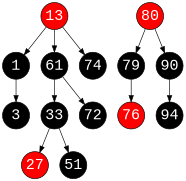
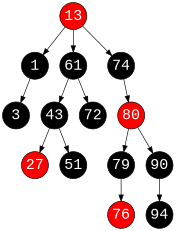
none -> (125, 87)
(54, 115) -> (54, 115)
